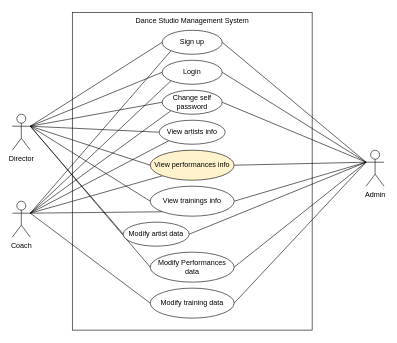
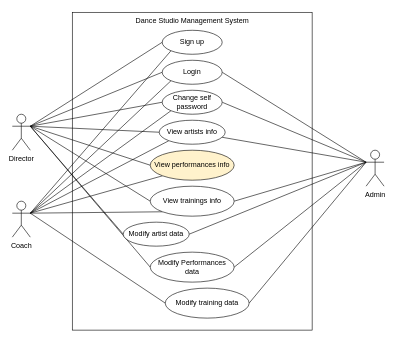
(290, 99) -> (291, 149)
(297, 164) -> none
(192, 303) -> (207, 303)
